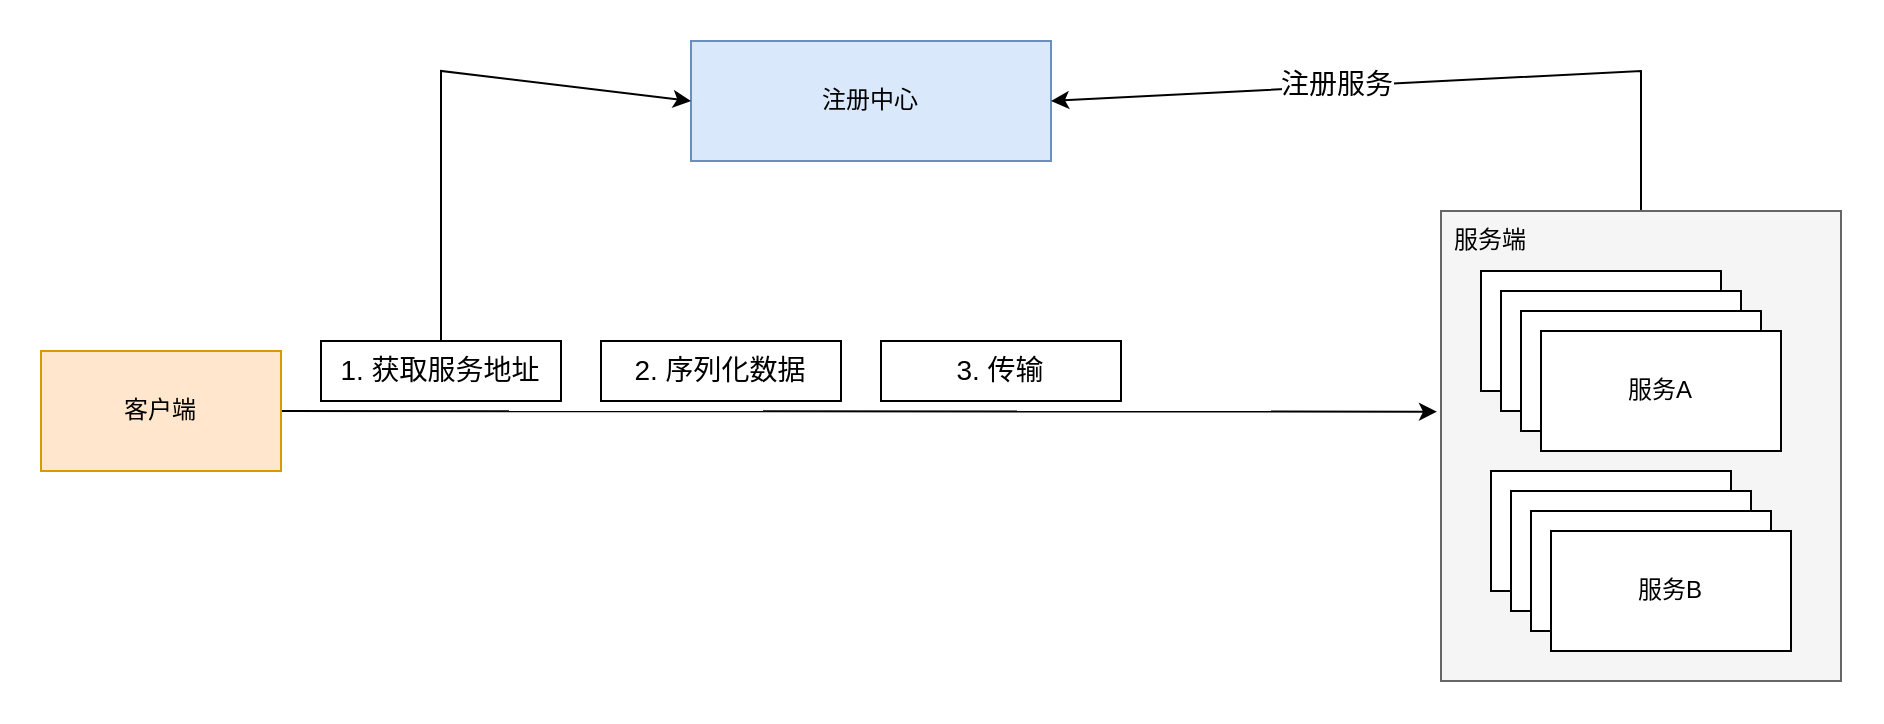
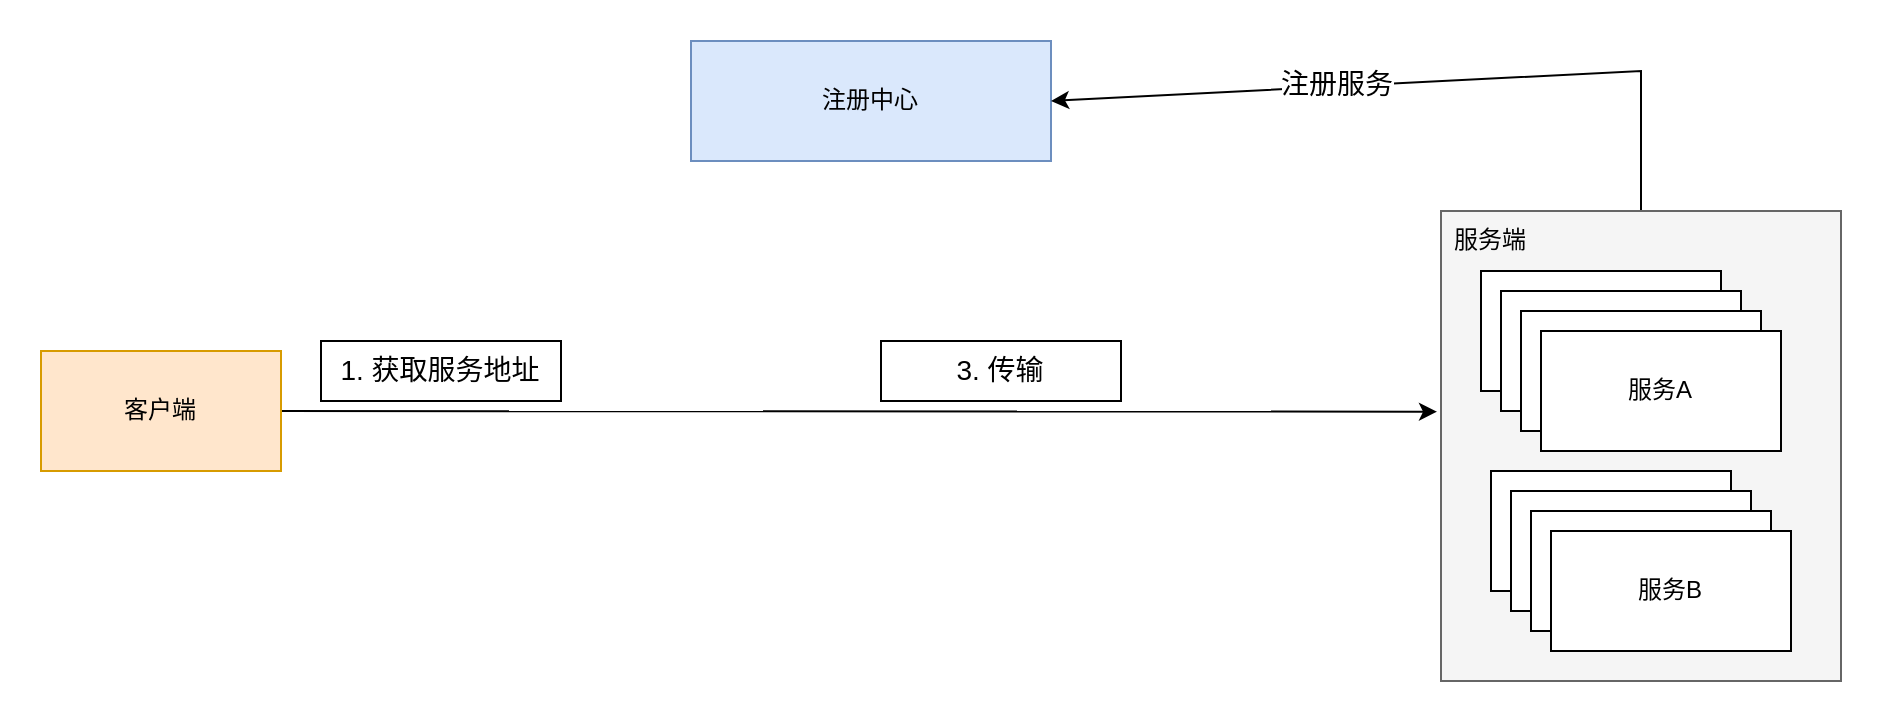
(441, 87) -> none
(721, 371) -> none
